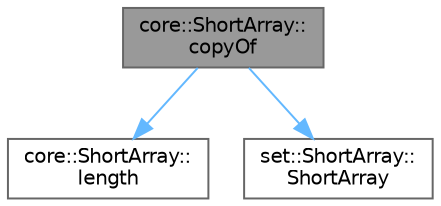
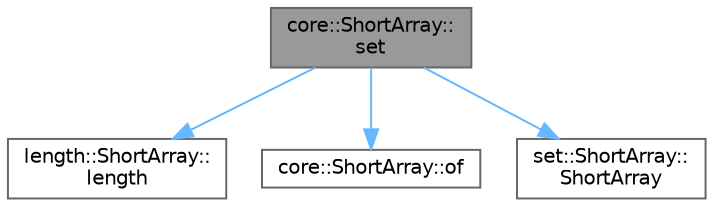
(223, 38) -> (371, 38)
(108, 169) -> (117, 169)
none -> (371, 169)
